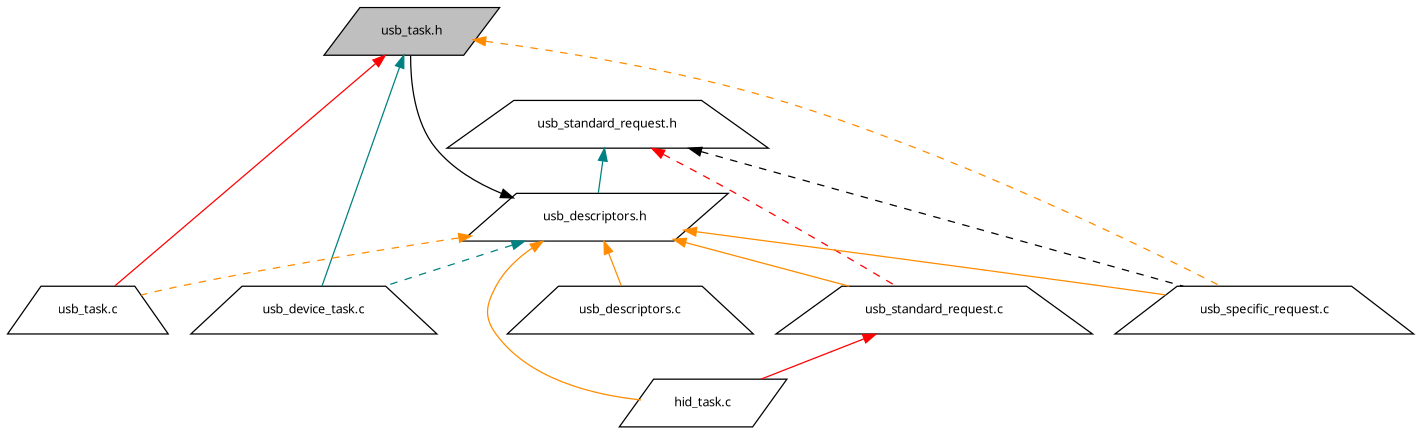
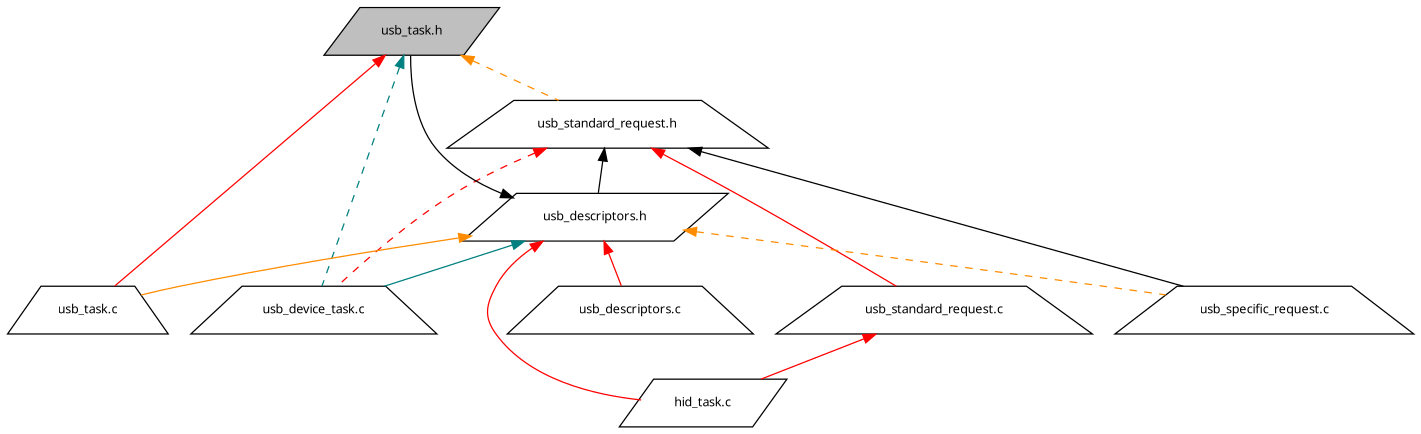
(864, 129) -> (516, 81)
(361, 177) -> (361, 177)
(601, 177) -> (601, 177)
none -> (430, 210)
(781, 219) -> (781, 219)
(942, 219) -> (942, 219)
(931, 263) -> (931, 263)
(299, 264) -> (299, 264)
(767, 264) -> none
(448, 266) -> (448, 266)
(615, 269) -> (615, 269)
(517, 355) -> (517, 355)
